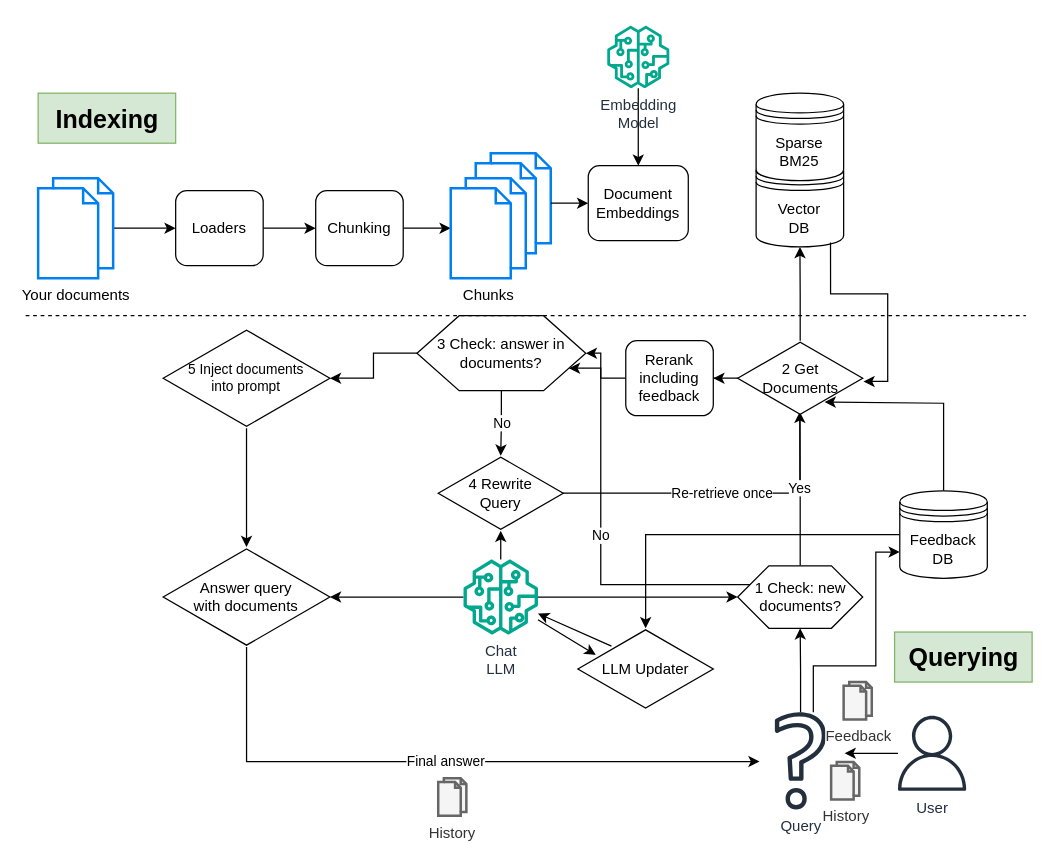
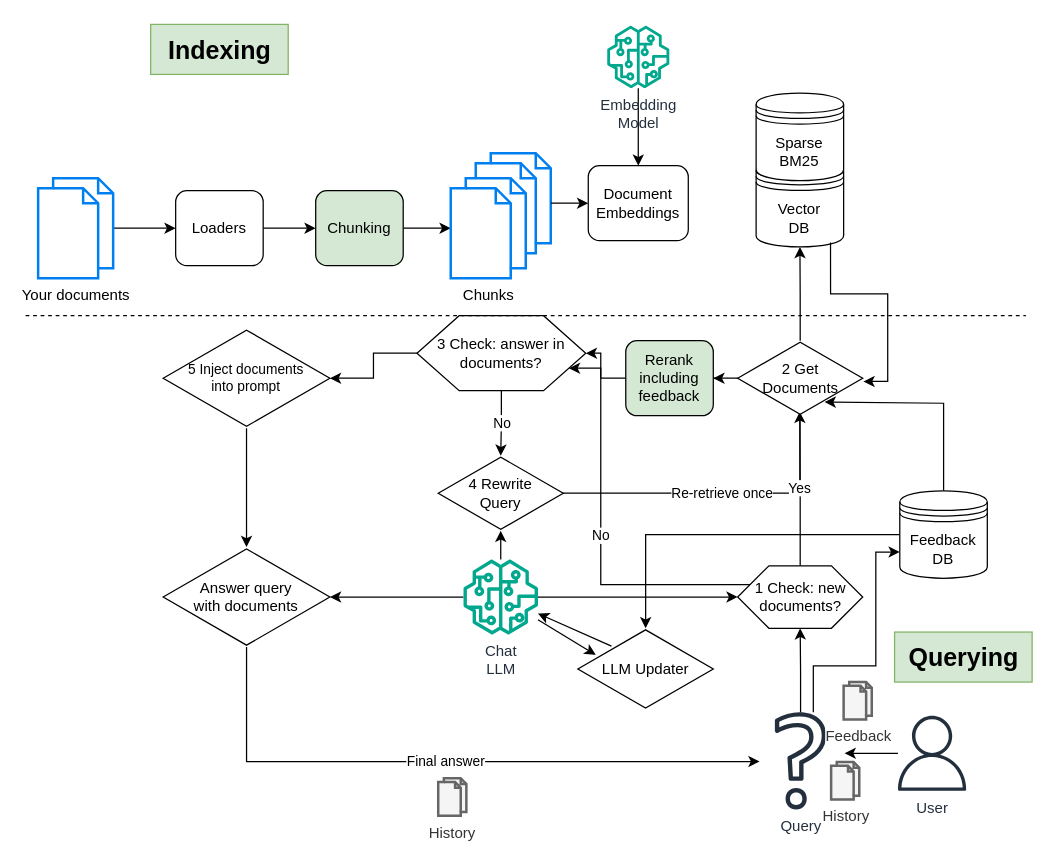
(107, 118) -> (219, 49)
(359, 228) -> (359, 228)
(669, 378) -> (669, 378)
